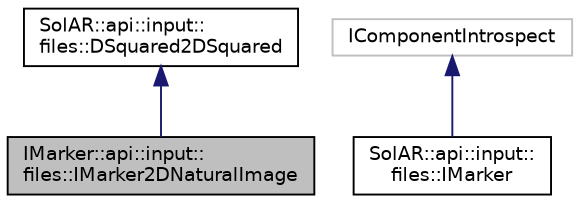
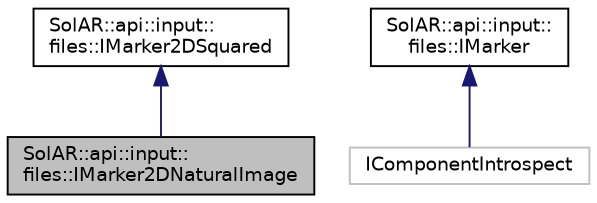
(161, 37) -> (161, 37)
(452, 106) -> (470, 116)
(161, 166) -> (161, 166)
